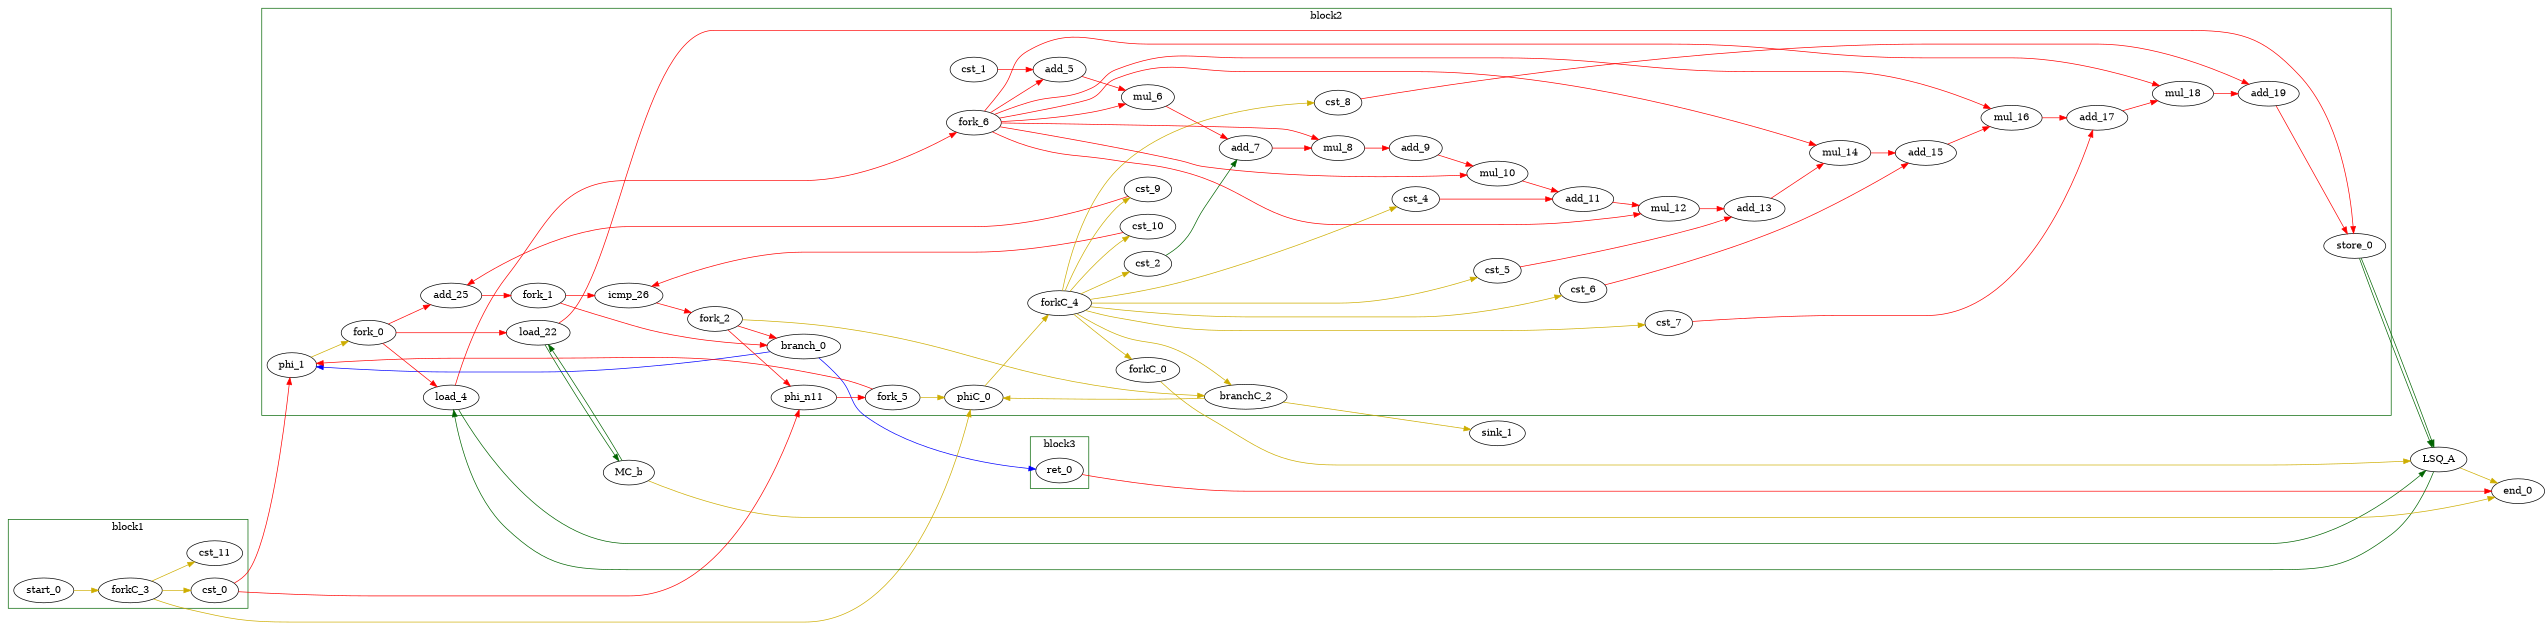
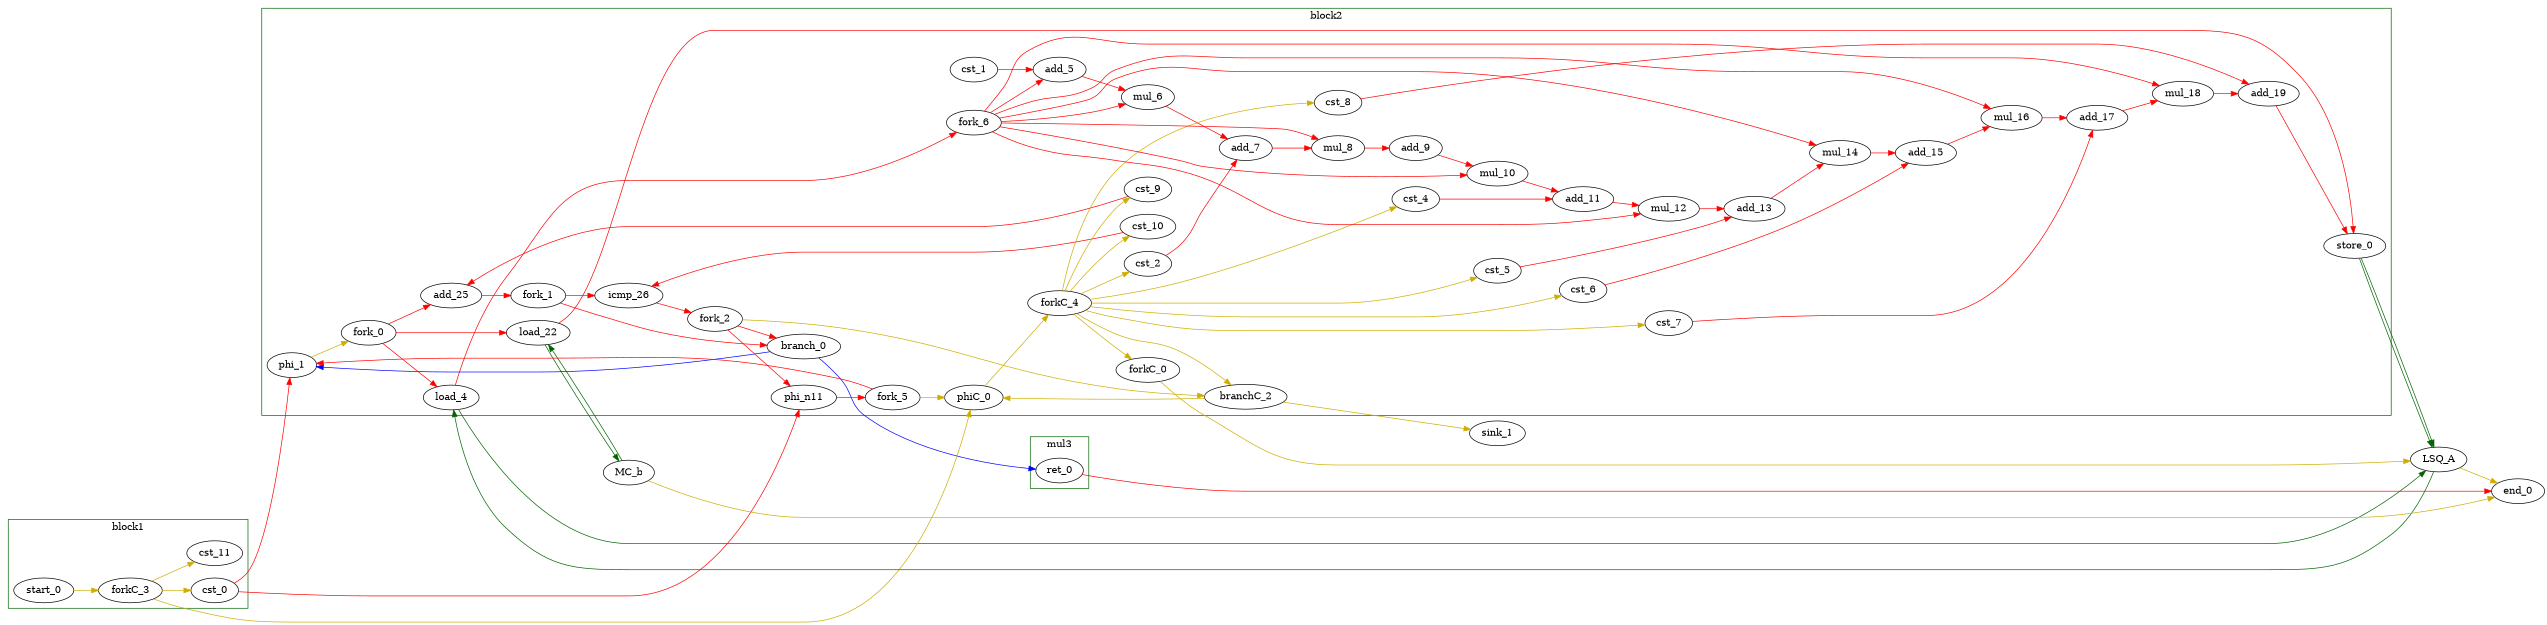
(1201, 213) -> (1201, 213)
(1060, 445) -> (1060, 445)
